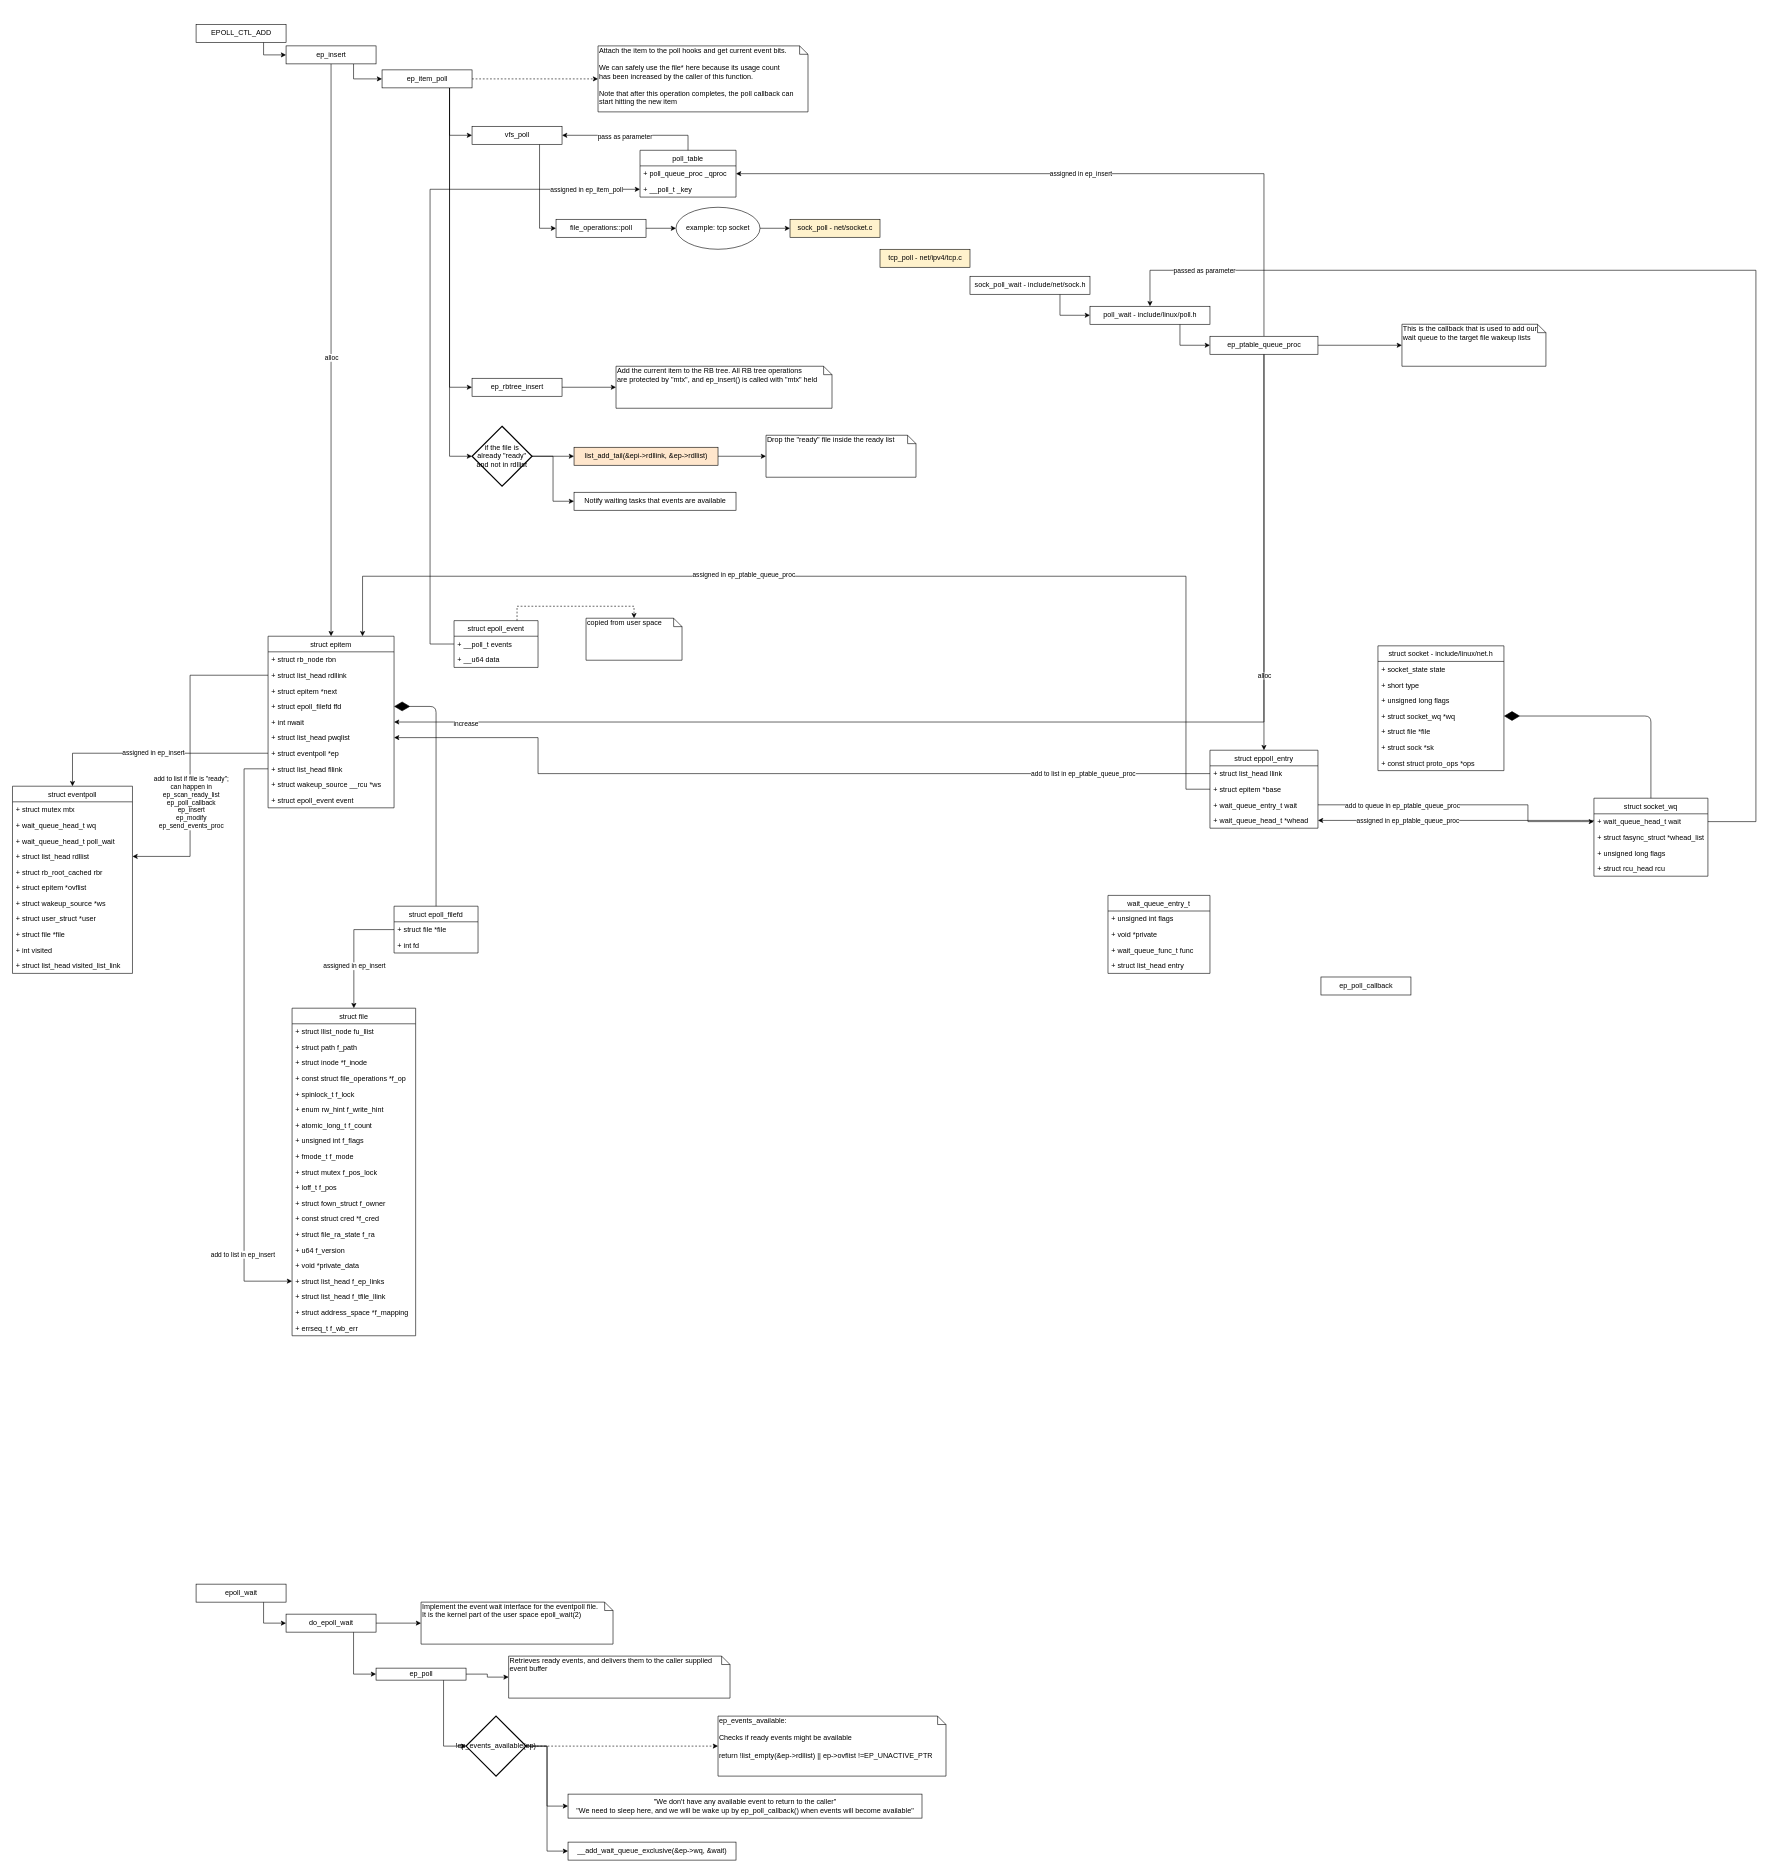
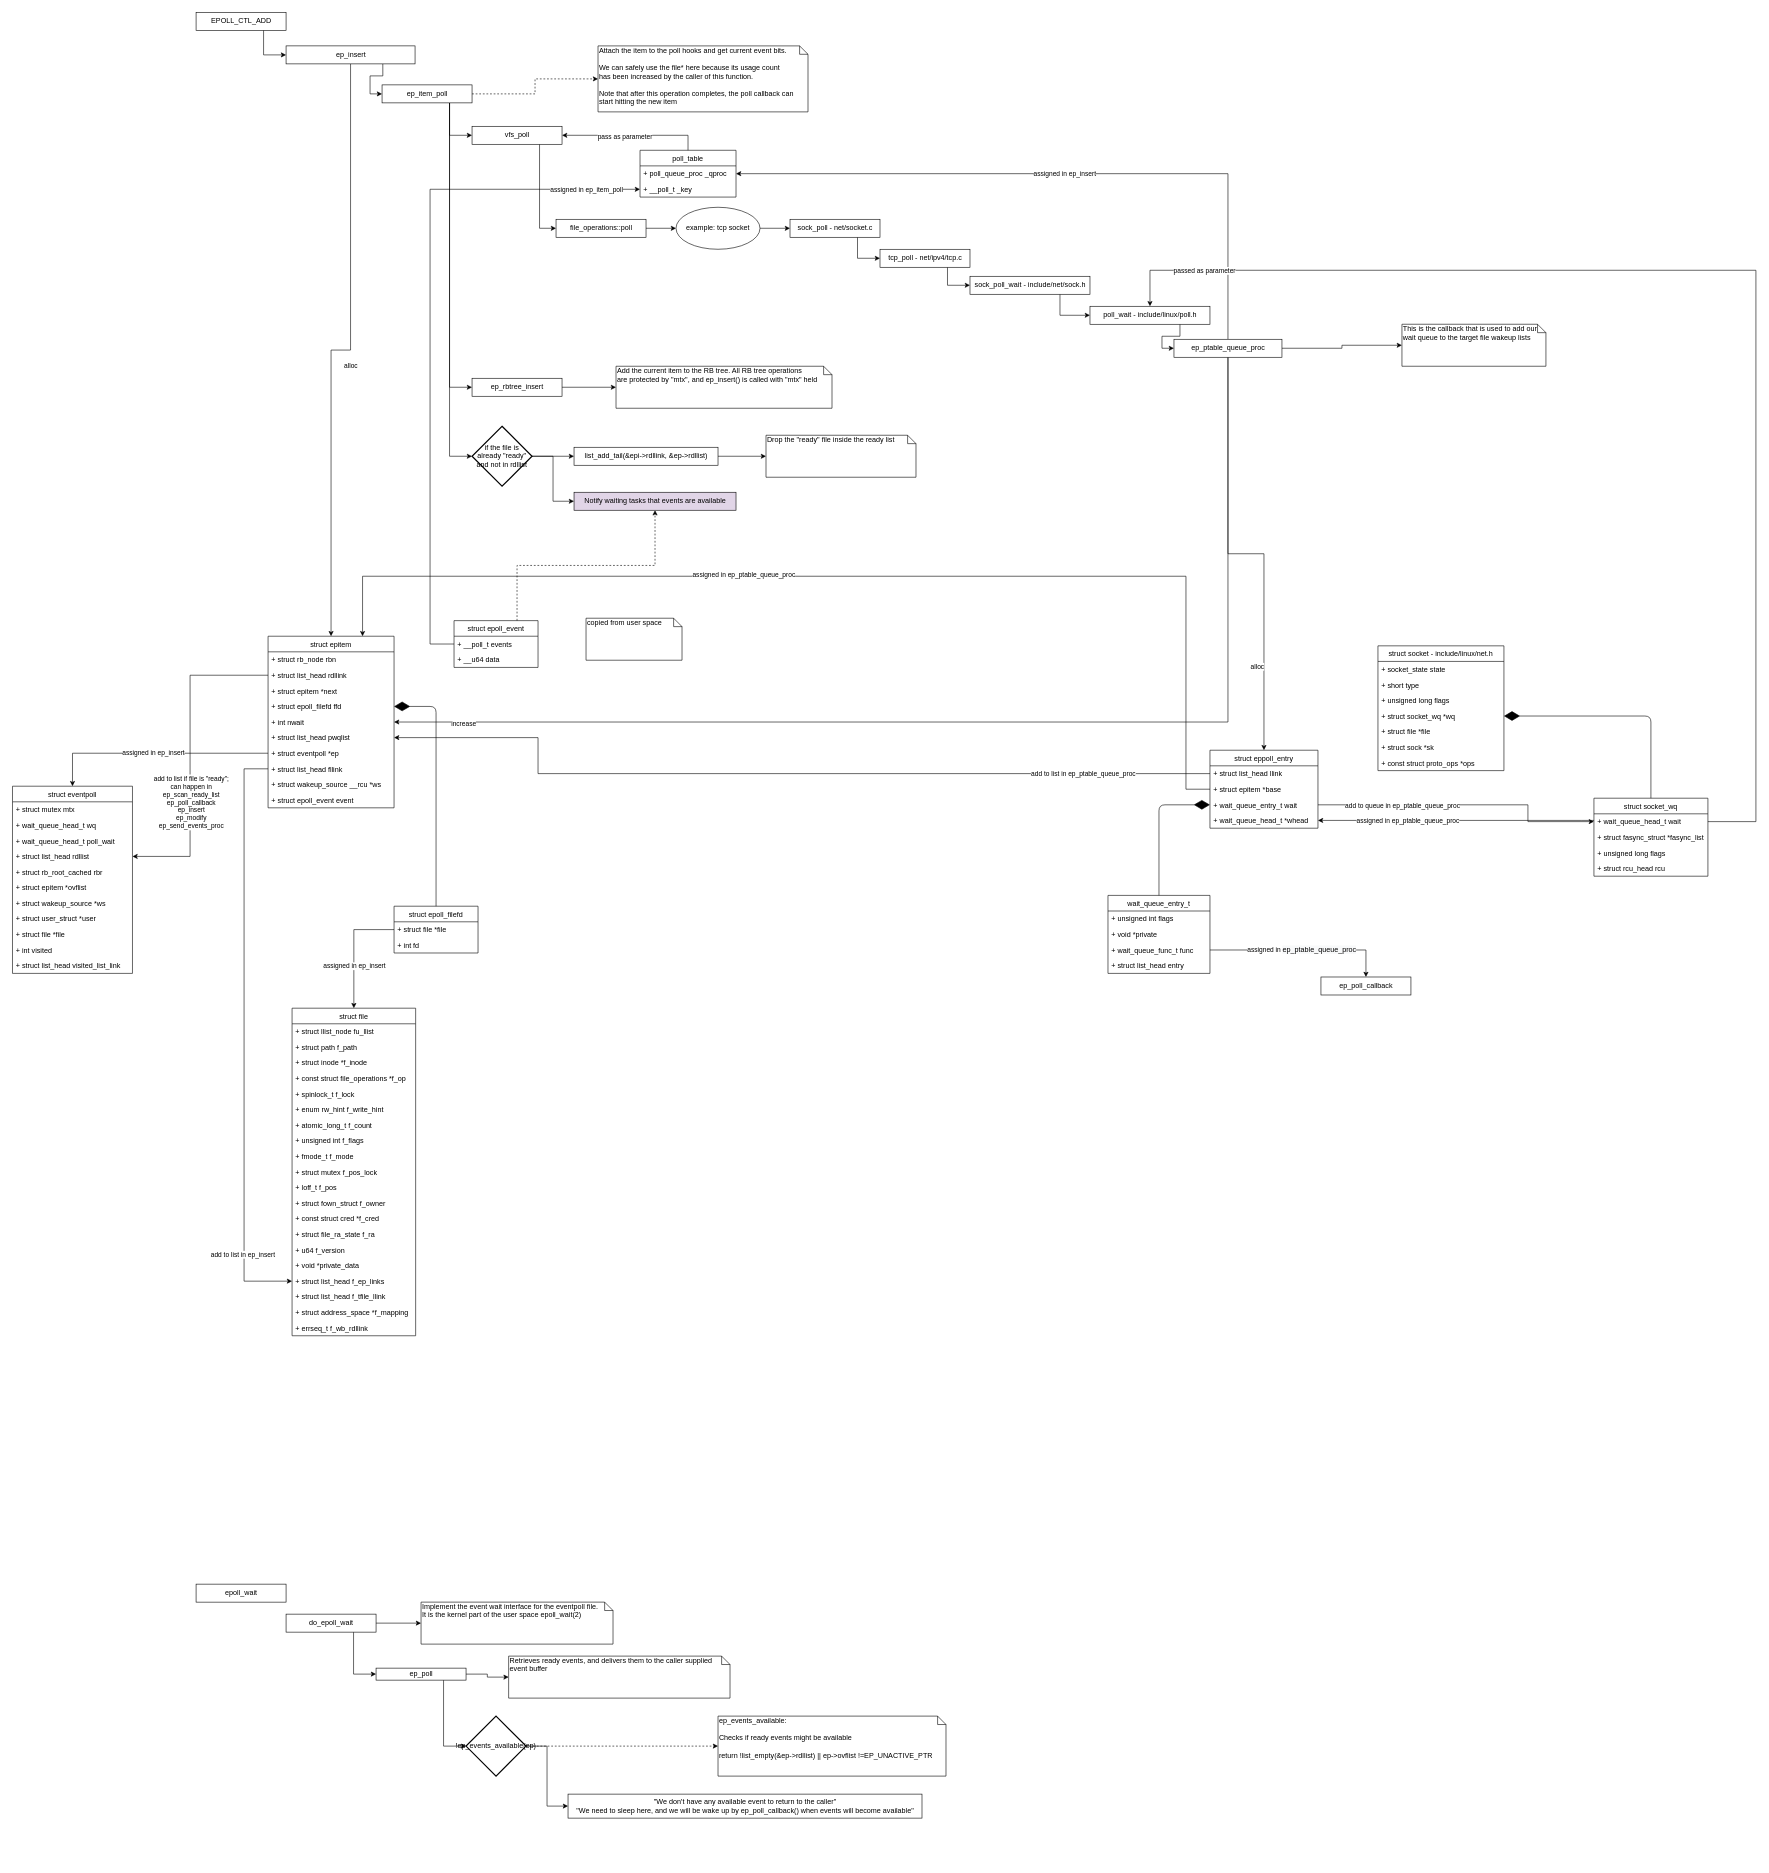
(241, 33) -> (241, 21)
(331, 55) -> (350, 55)
(427, 79) -> (427, 94)
(835, 228) -> (835, 228)
none -> (857, 248)
(925, 258) -> (925, 258)
none -> (947, 277)
(1264, 345) -> (1228, 348)
(646, 456) -> (646, 456)
(655, 501) -> (655, 501)
(634, 612) -> (587, 566)
none -> (1160, 806)
(1662, 838) -> (1664, 838)
none -> (1306, 950)
(335, 1328) -> (340, 1328)
(263, 1613) -> none
(562, 1851) -> none
(652, 1851) -> none
